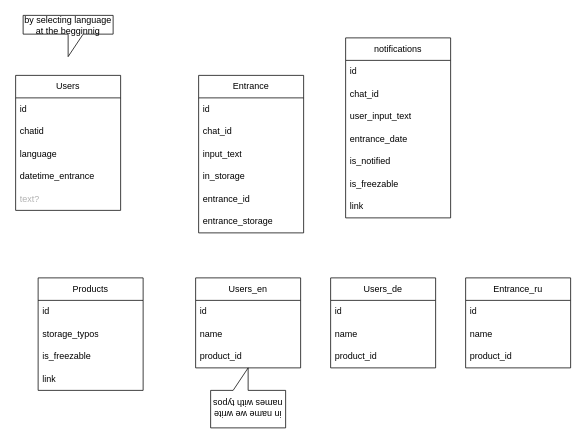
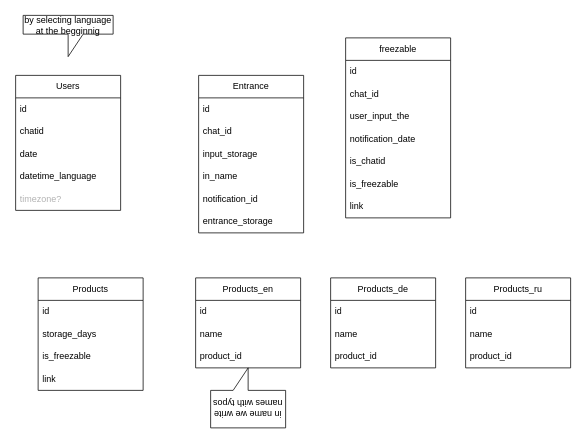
(398, 49) -> (398, 49)
(387, 117) -> (384, 117)
(383, 139) -> (389, 139)
(39, 154) -> (30, 154)
(227, 154) -> (234, 154)
(374, 162) -> (370, 162)
(62, 177) -> (60, 177)
(227, 177) -> (219, 177)
(32, 199) -> (41, 199)
(229, 199) -> (236, 199)
(248, 289) -> (248, 289)
(383, 289) -> (383, 289)
(518, 289) -> (518, 289)
(75, 334) -> (73, 334)
